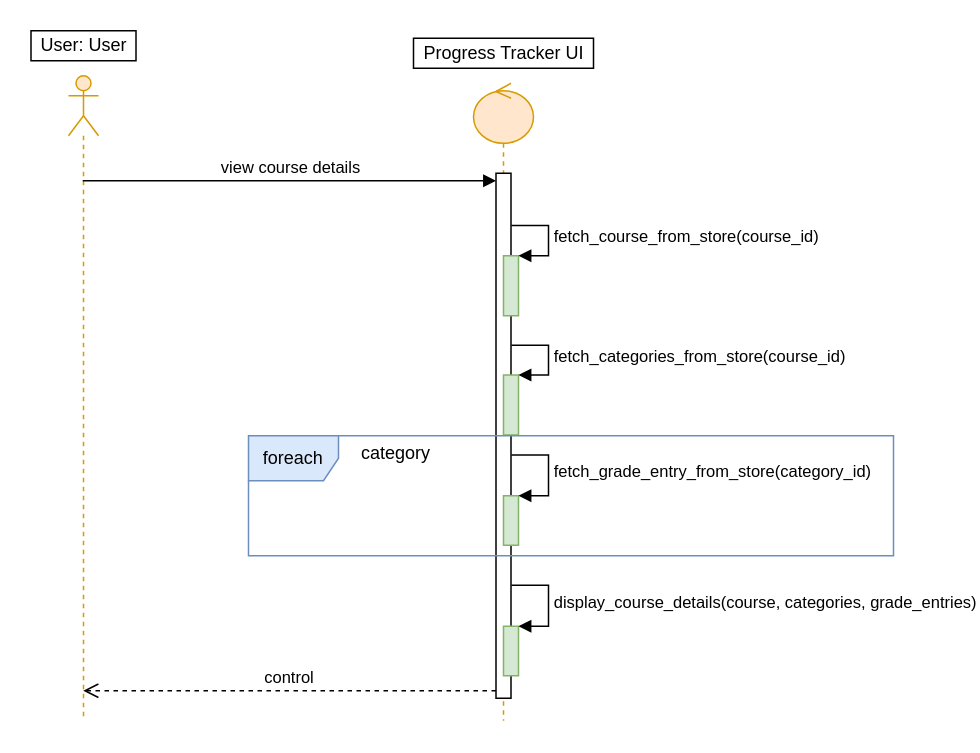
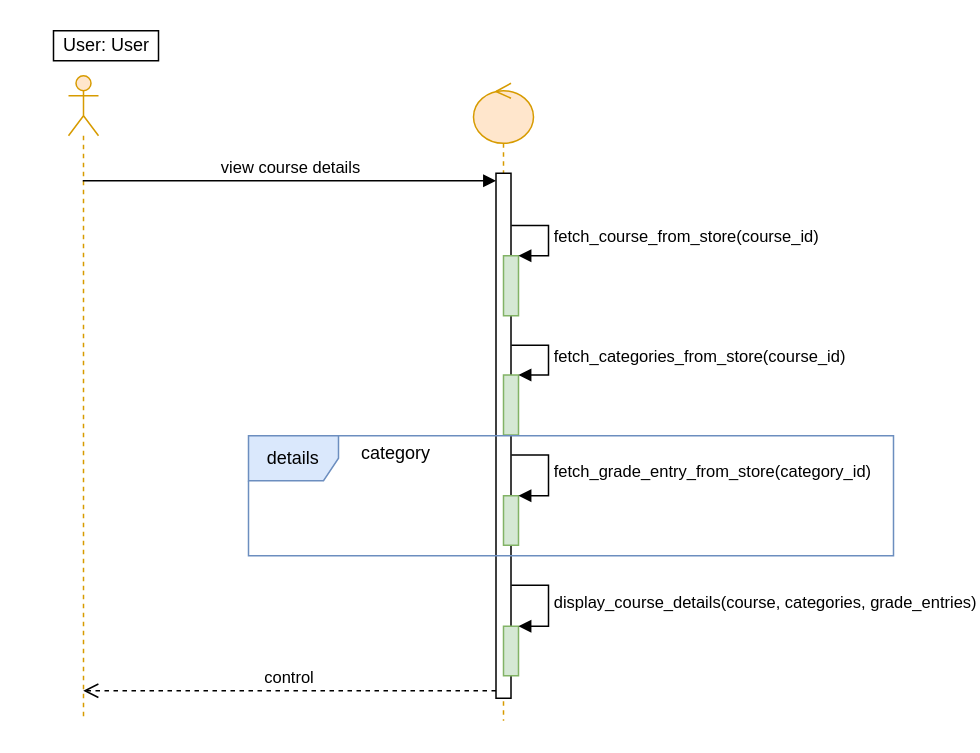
(83, 46) -> (106, 46)
(503, 53) -> none
(293, 458) -> (293, 458)
